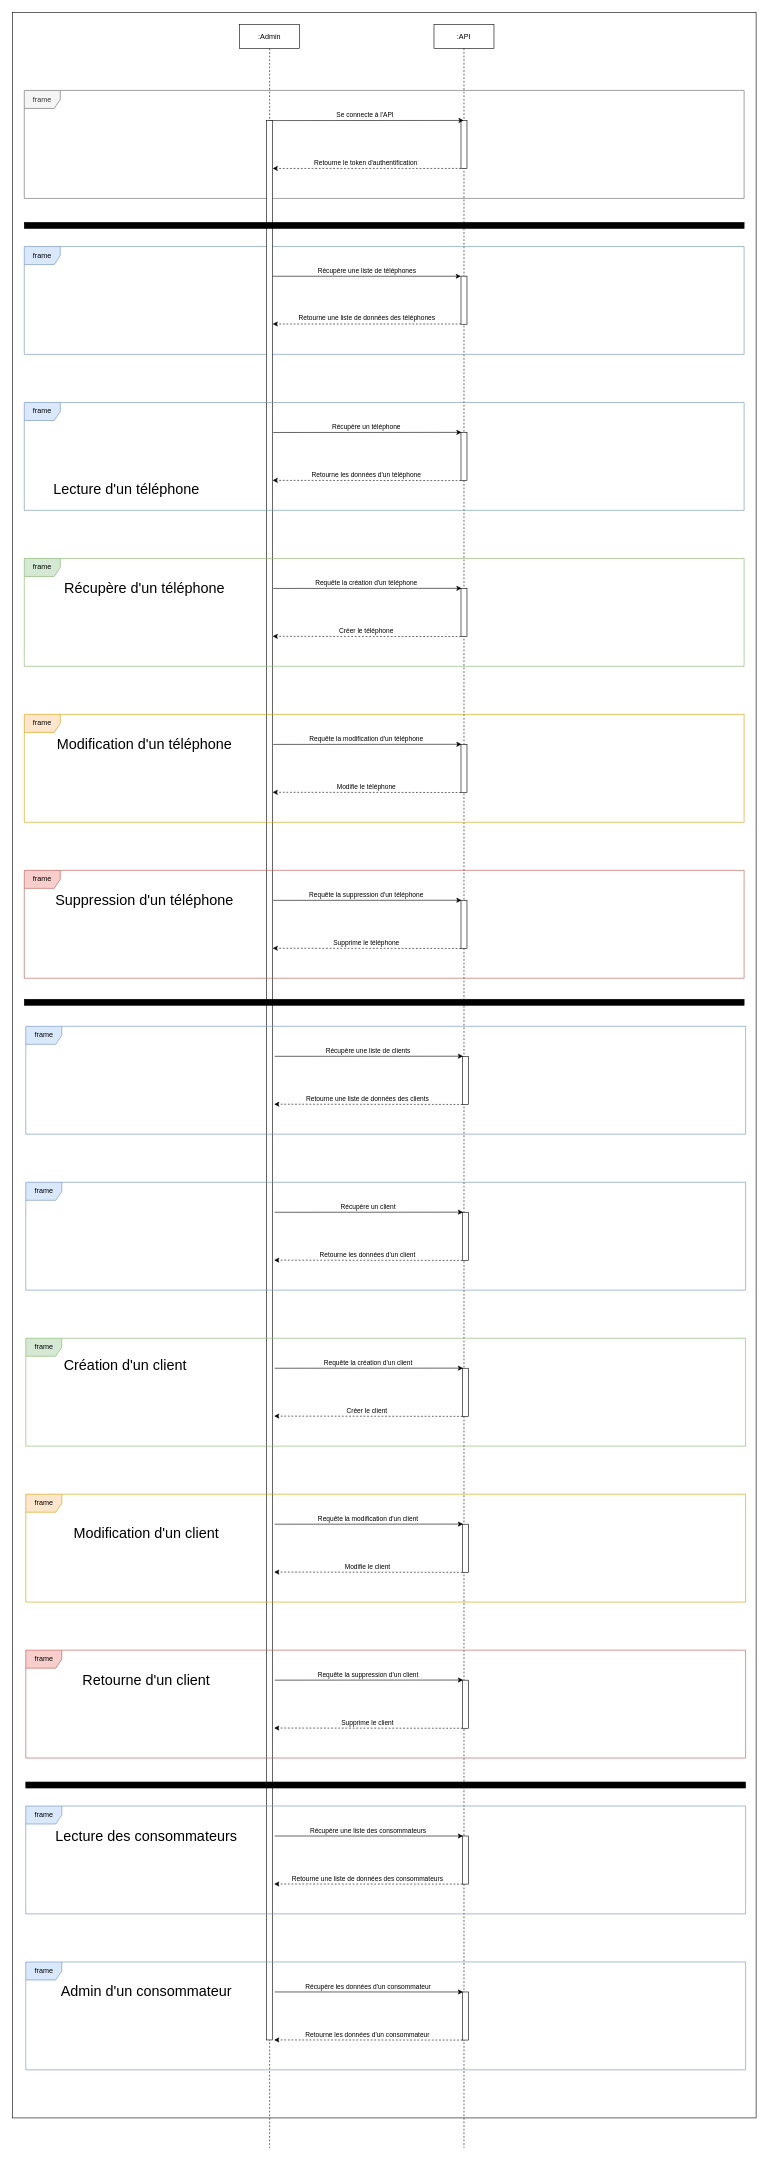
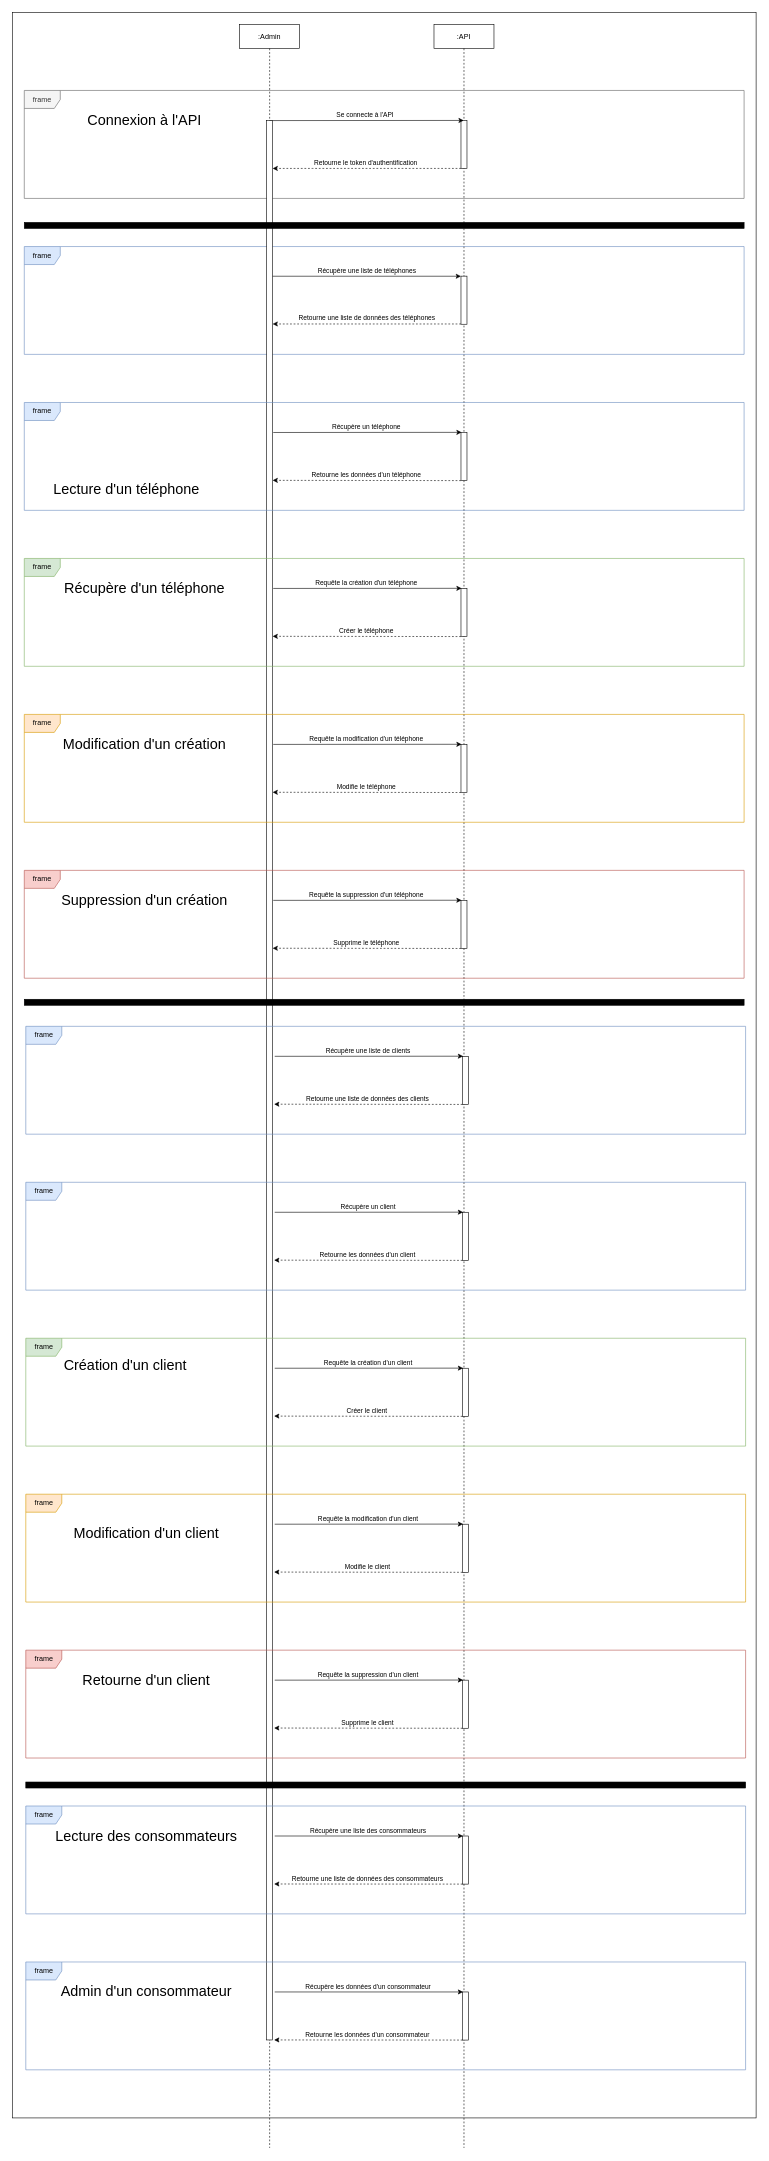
none -> (144, 120)
(145, 744) -> (145, 744)
(145, 900) -> (145, 900)
